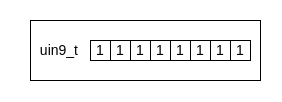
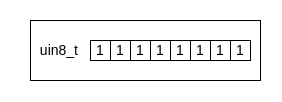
(57, 51) -> (57, 51)
